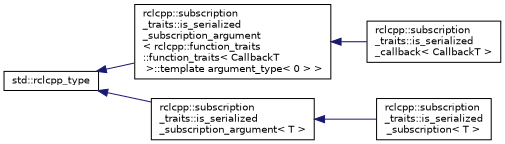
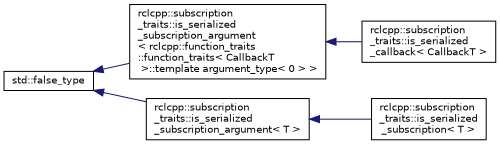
(51, 81) -> (49, 81)
